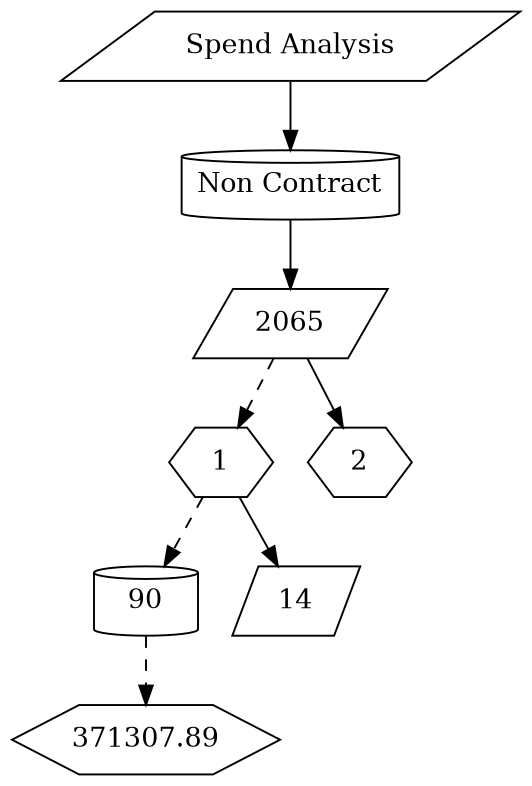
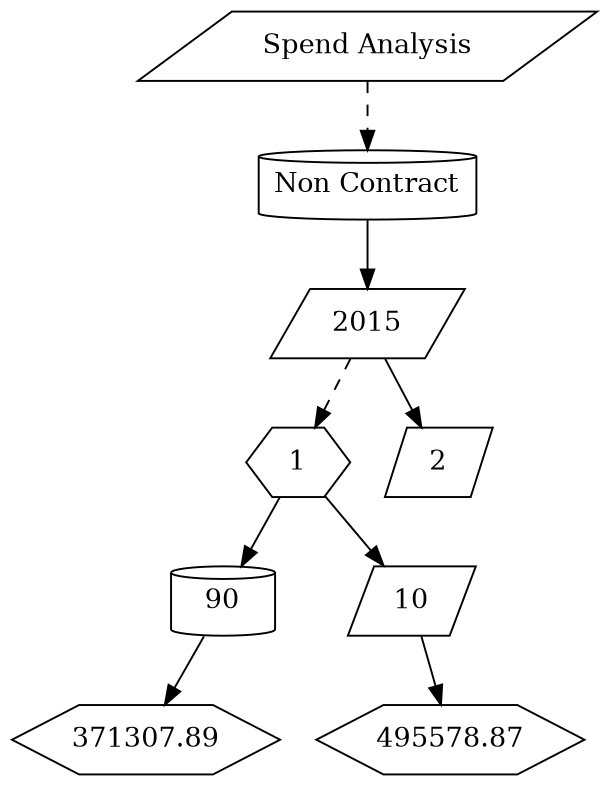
(290, 106) -> (368, 106)
(290, 324) -> (368, 324)
(360, 462) -> (439, 462)
(188, 523) -> (265, 523)
(296, 601) -> (412, 601)
(146, 661) -> (189, 662)
none -> (450, 740)
